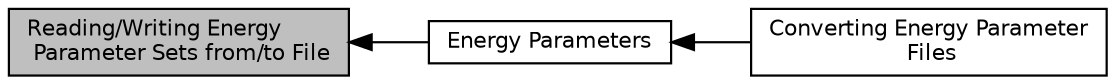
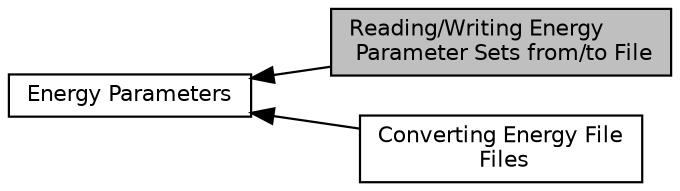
(400, 42) -> (302, 71)
(929, 42) -> (501, 149)
